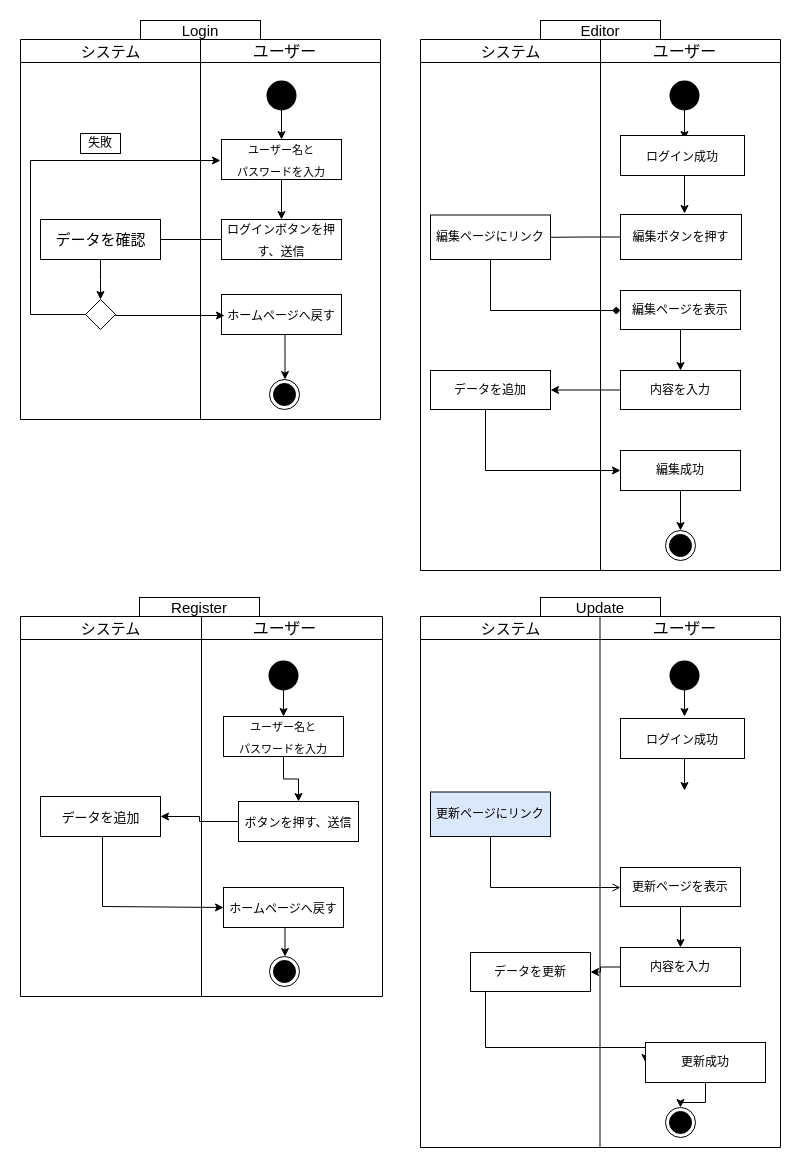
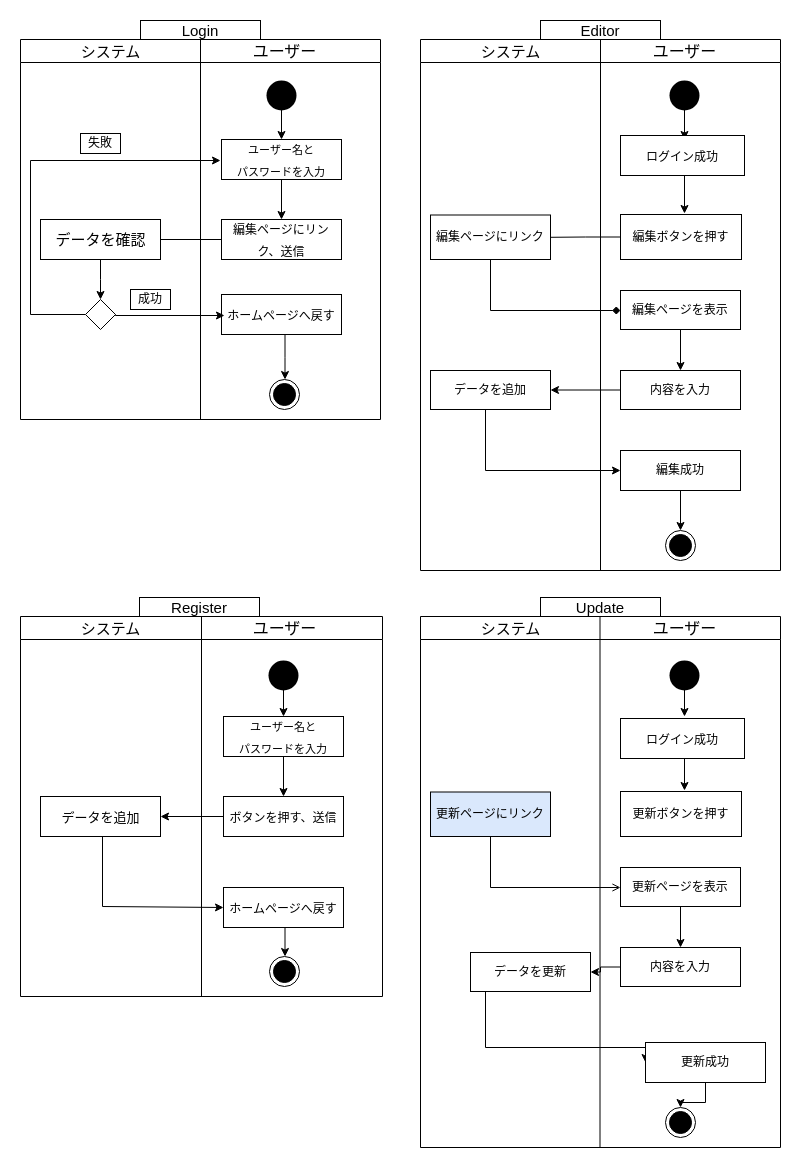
(282, 240) -> (282, 240)
none -> (151, 300)
none -> (681, 814)
(299, 822) -> (284, 817)
